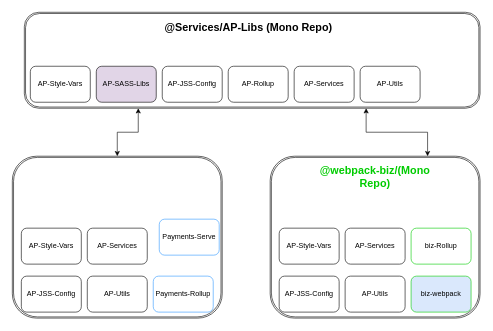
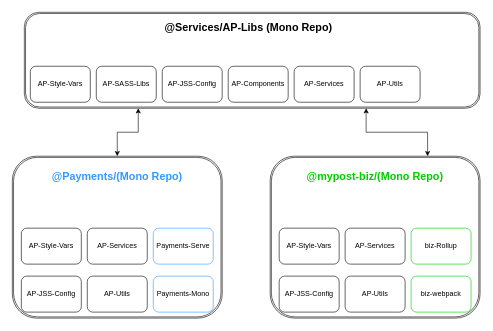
(126, 84) -> (126, 84)
(258, 84) -> (258, 84)
none -> (117, 177)
(375, 177) -> (375, 177)
(189, 237) -> (183, 246)
(183, 294) -> (183, 294)
(441, 294) -> (441, 294)
